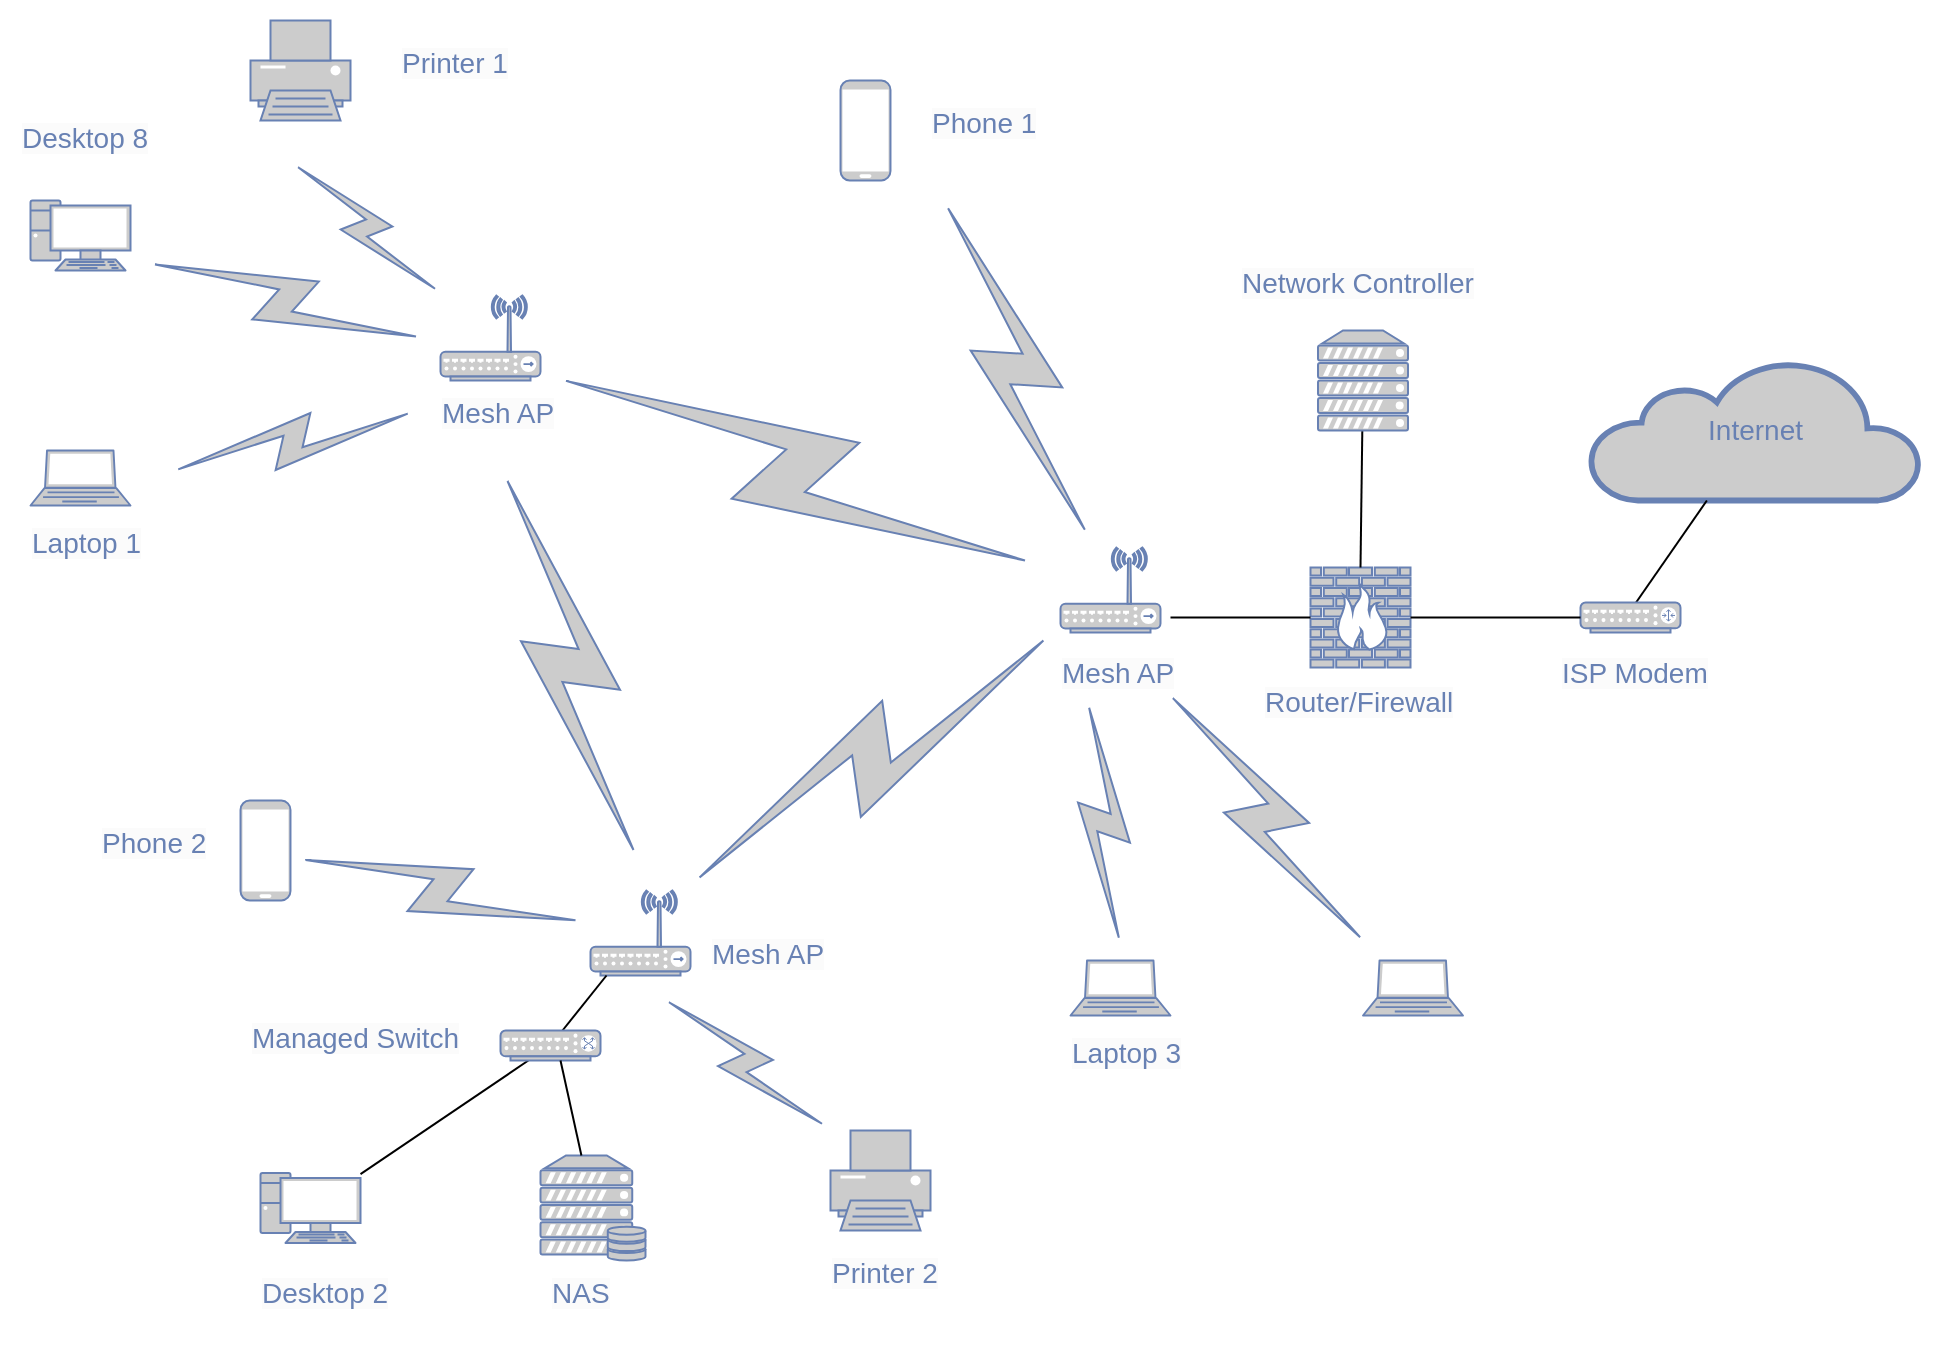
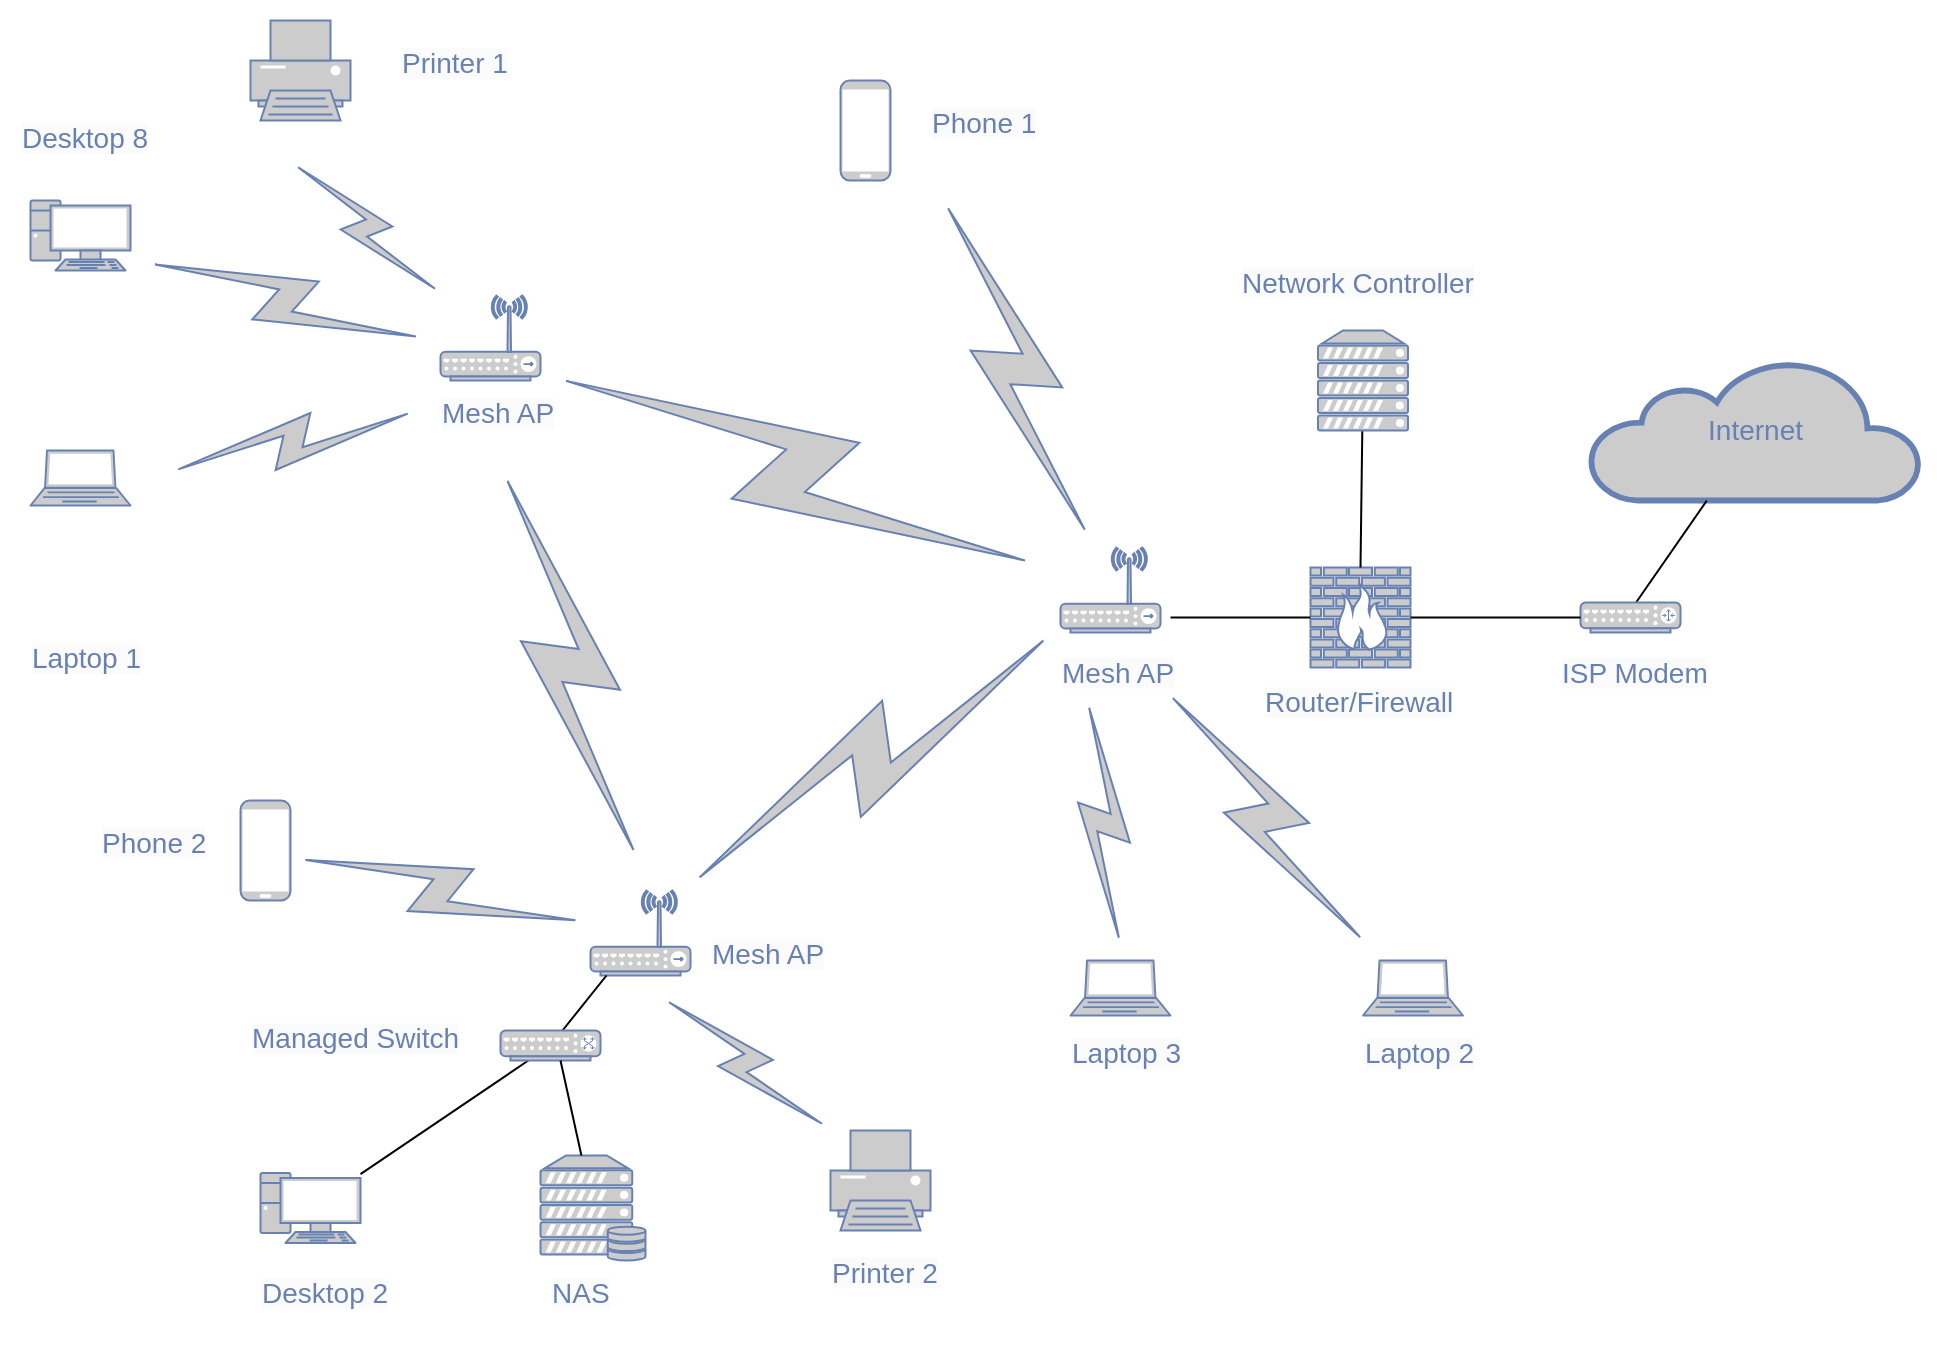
(91, 551) -> (91, 666)
none -> (1433, 1061)
